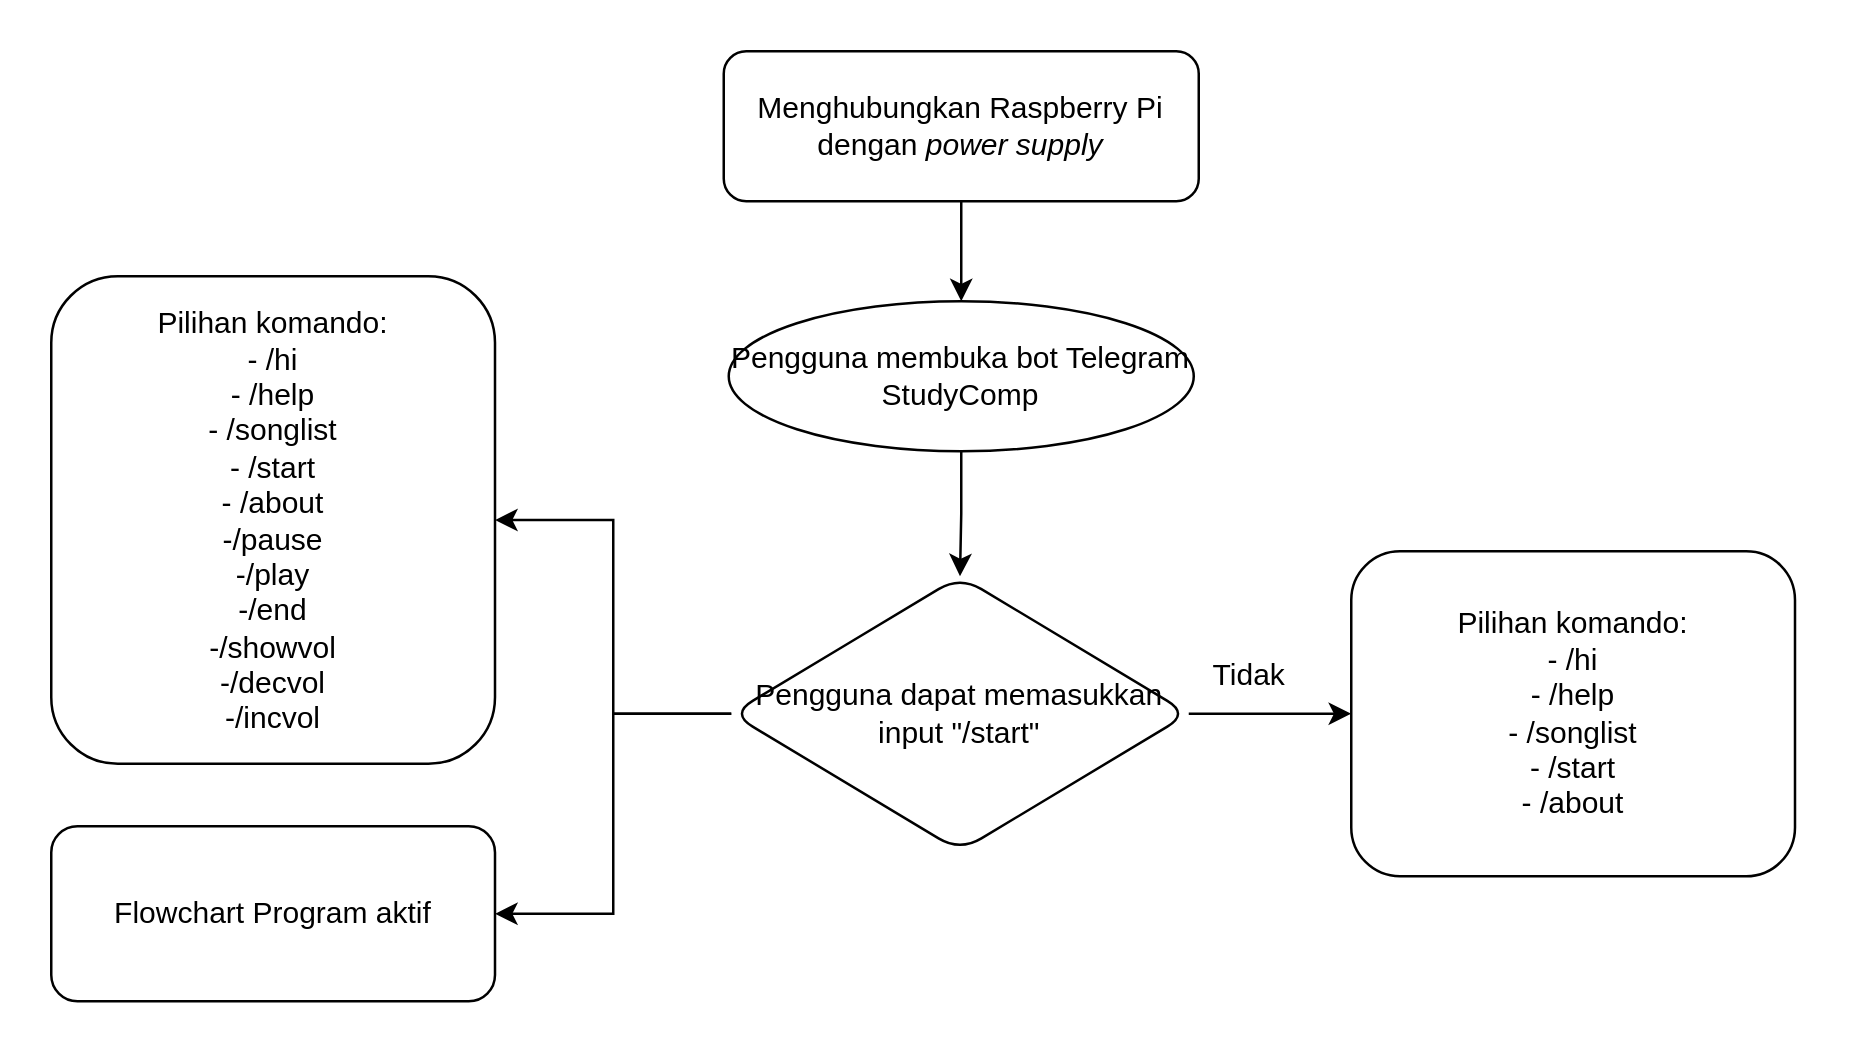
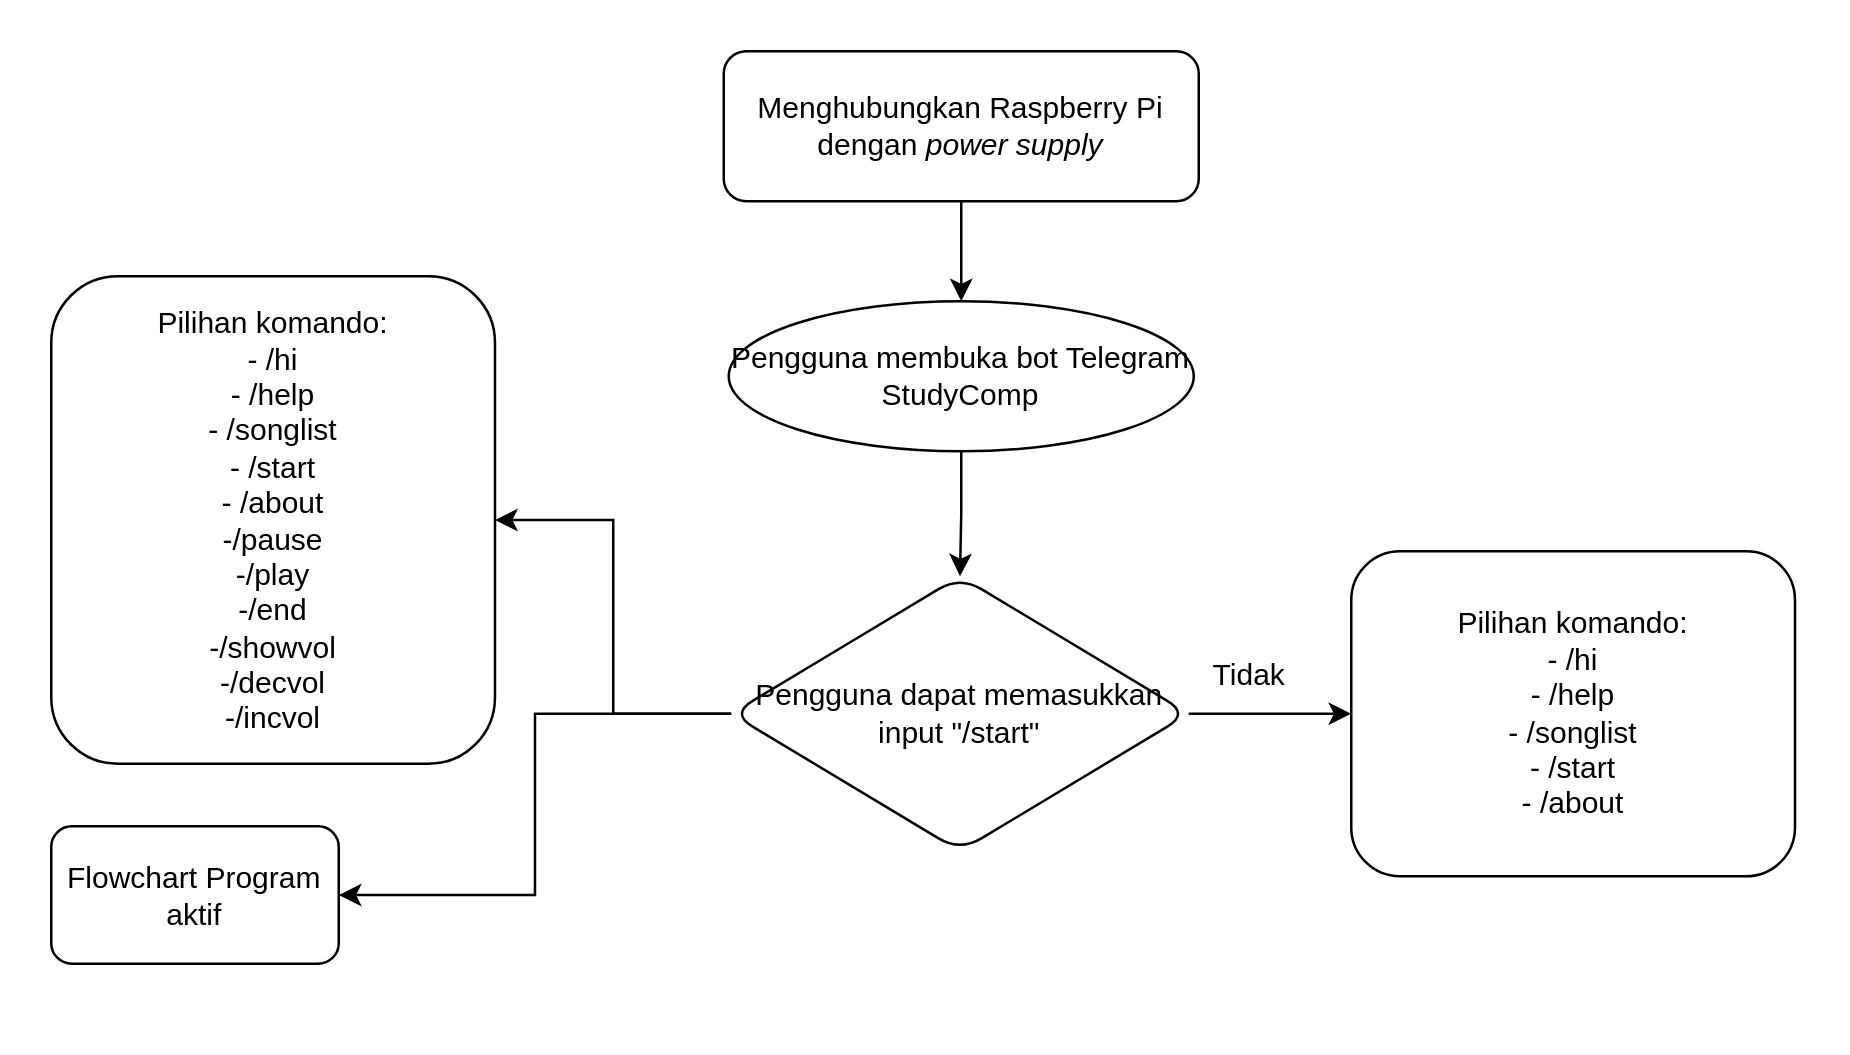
(273, 914) -> (195, 895)
